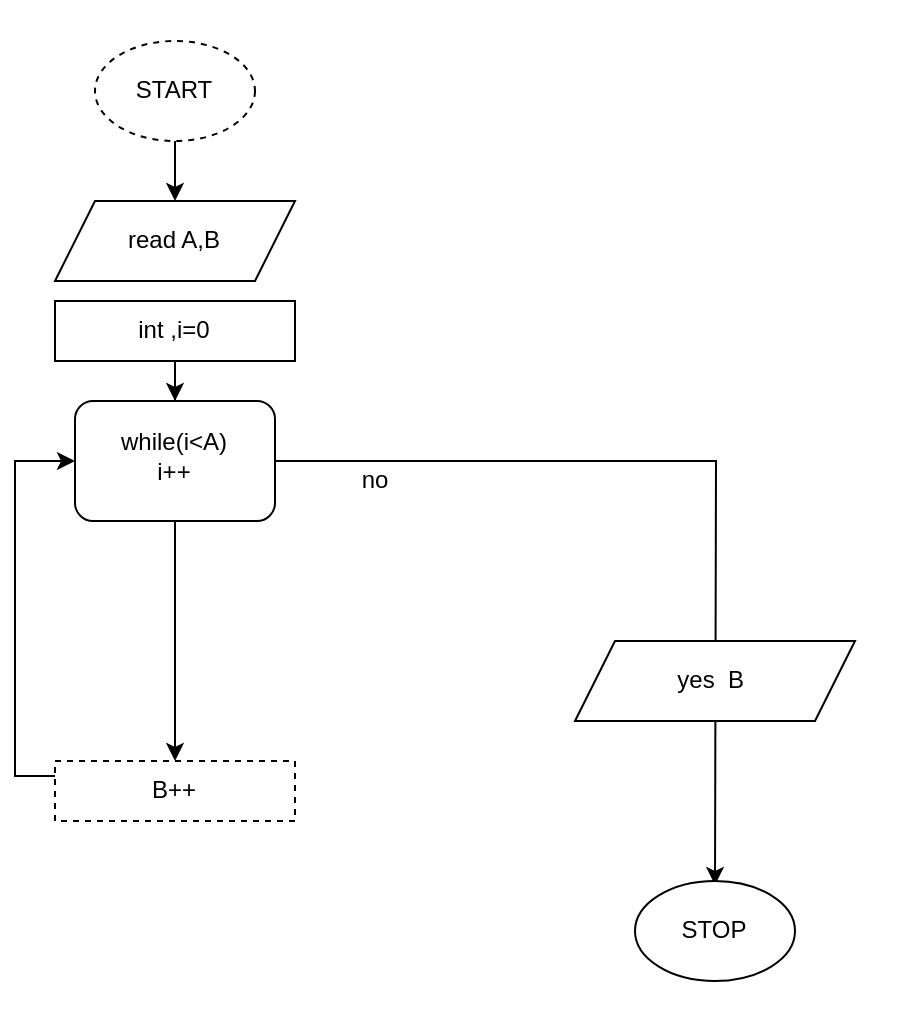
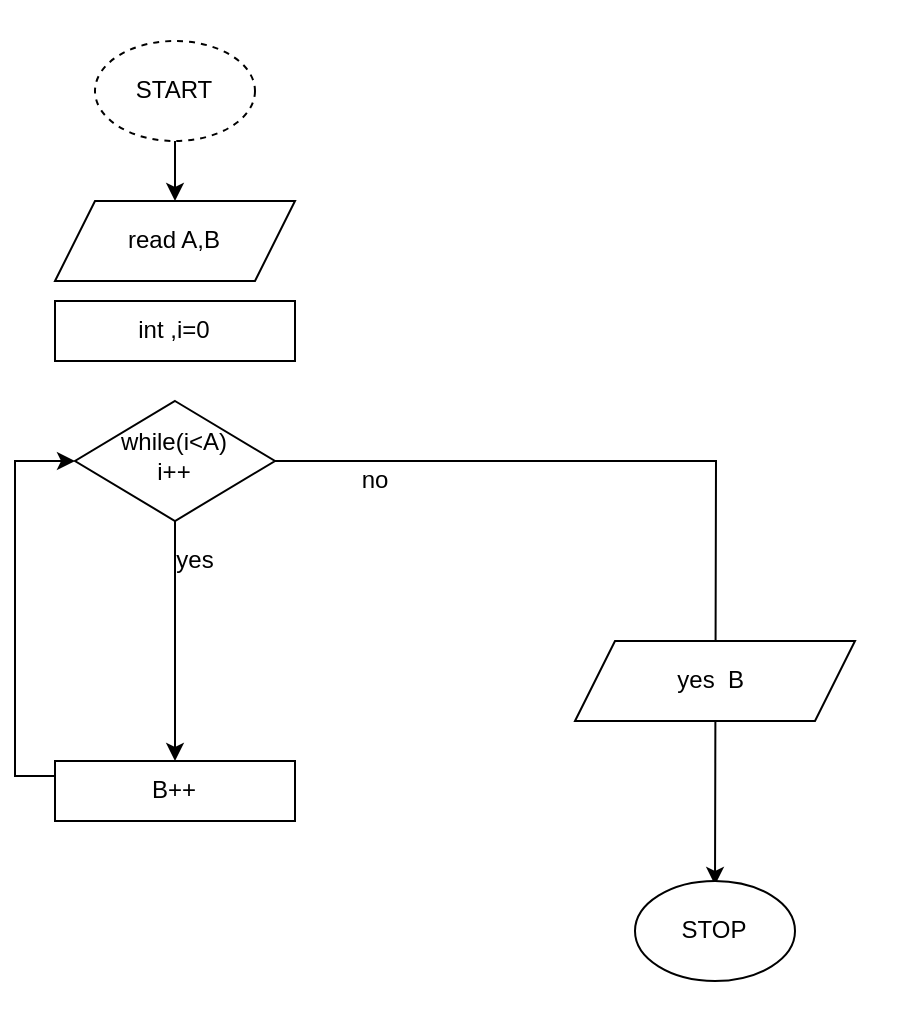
(175, 388) -> none
(175, 461) -> (175, 461)
none -> (195, 561)
(175, 791) -> (175, 791)
